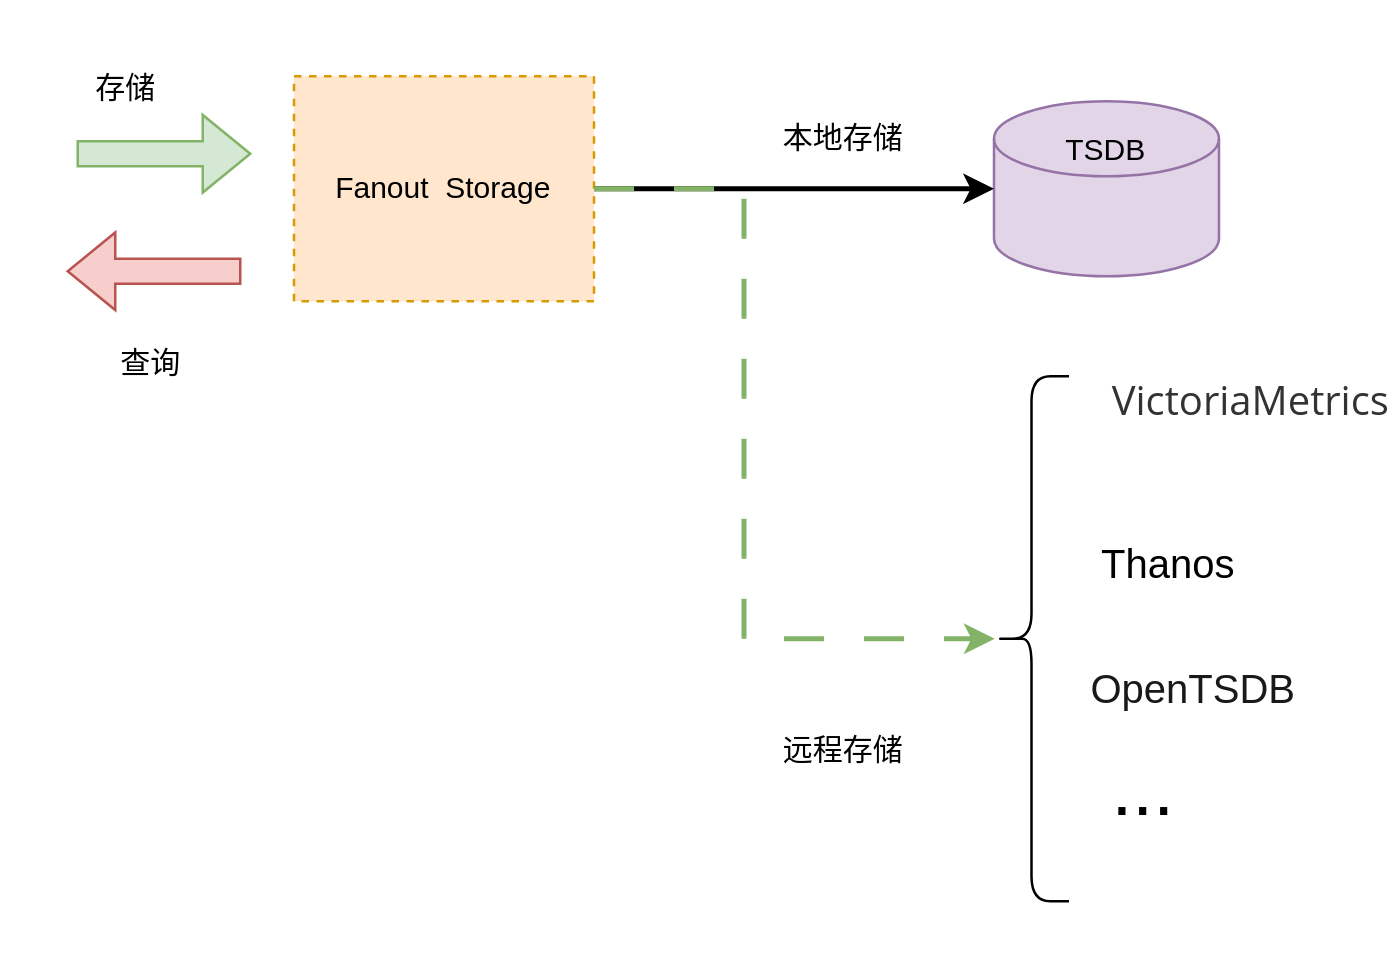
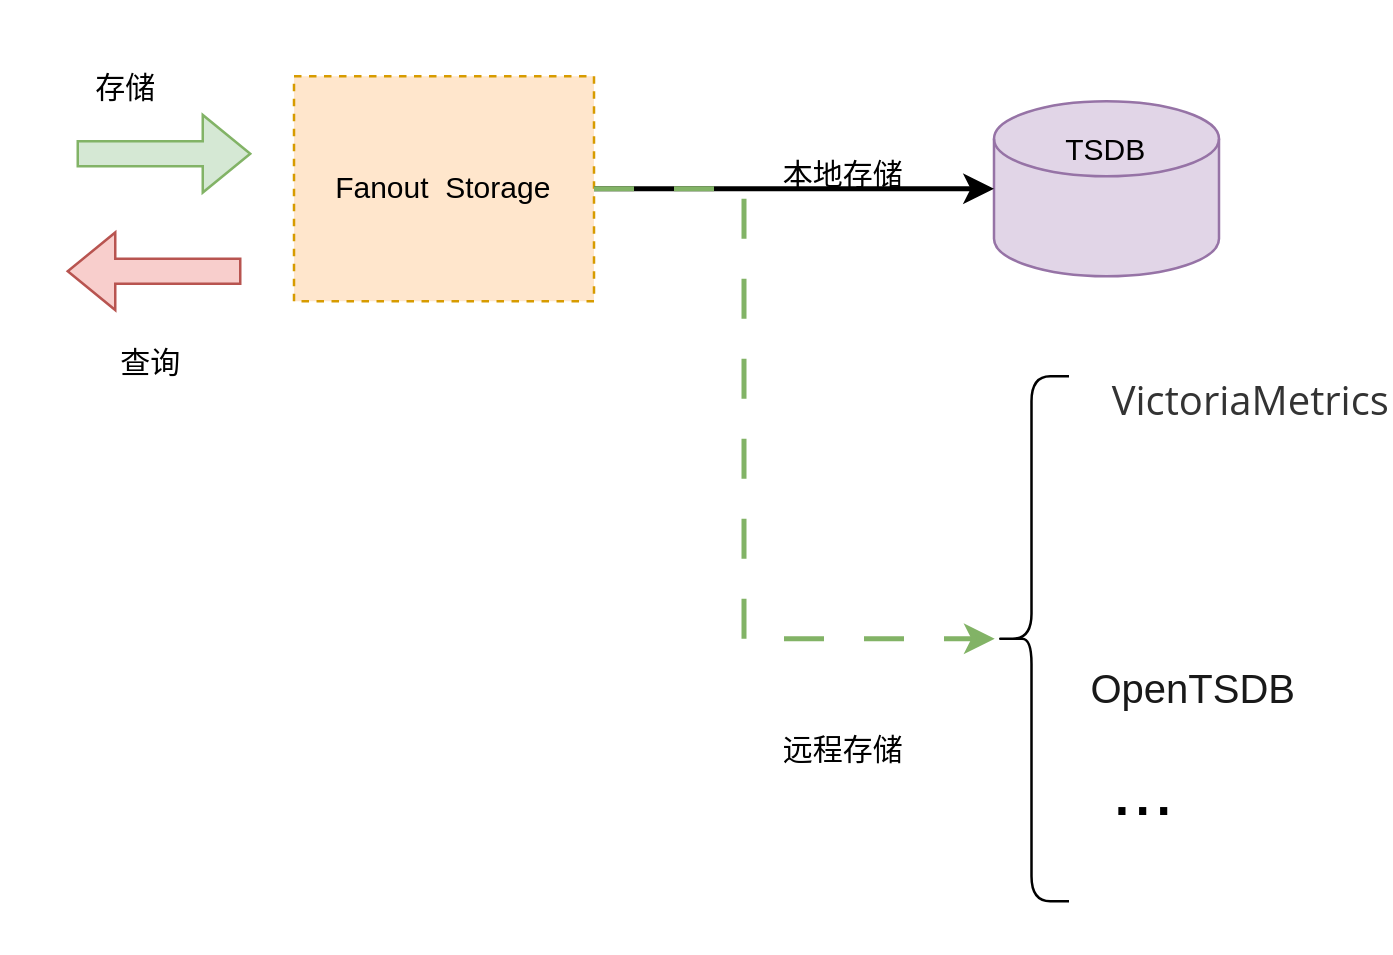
(844, 139) -> (844, 176)
(1169, 564) -> none
